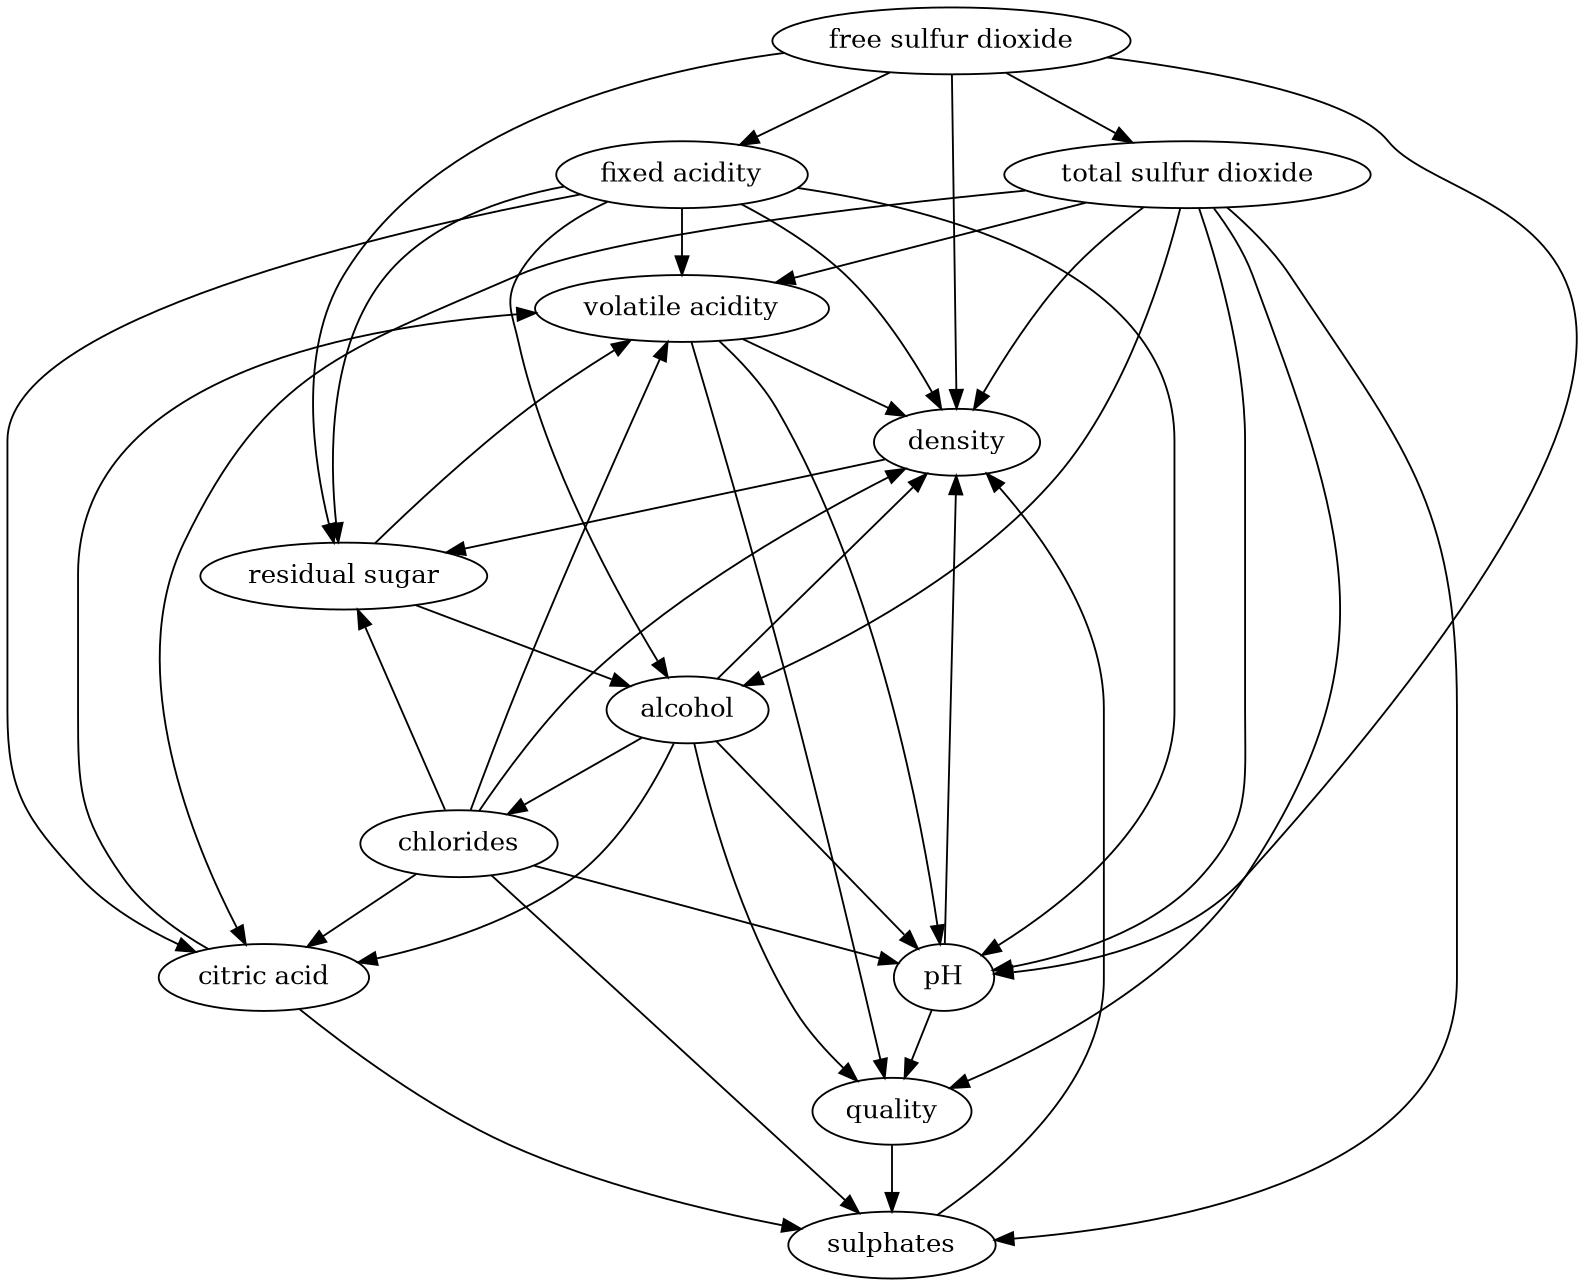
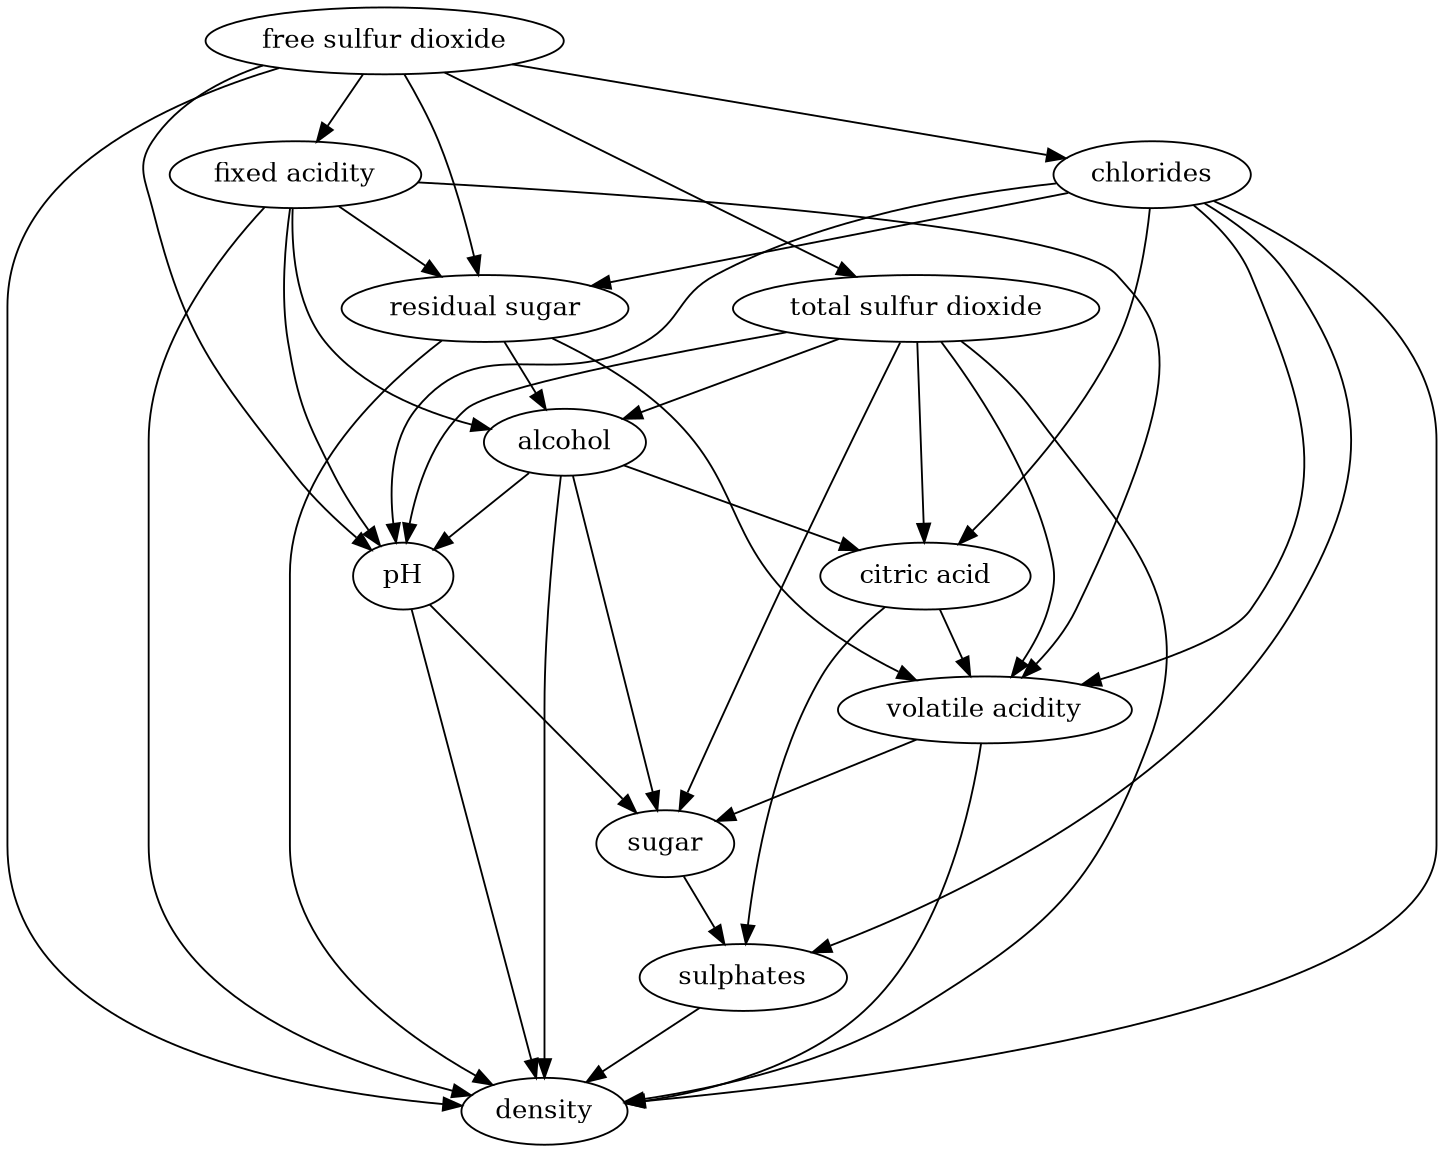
(20, 409) -> none
(675, 504) -> (290, 721)
(861, 602) -> none
(583, 771) -> (779, 110)
(1457, 840) -> none
(892, 1111) -> (665, 844)
